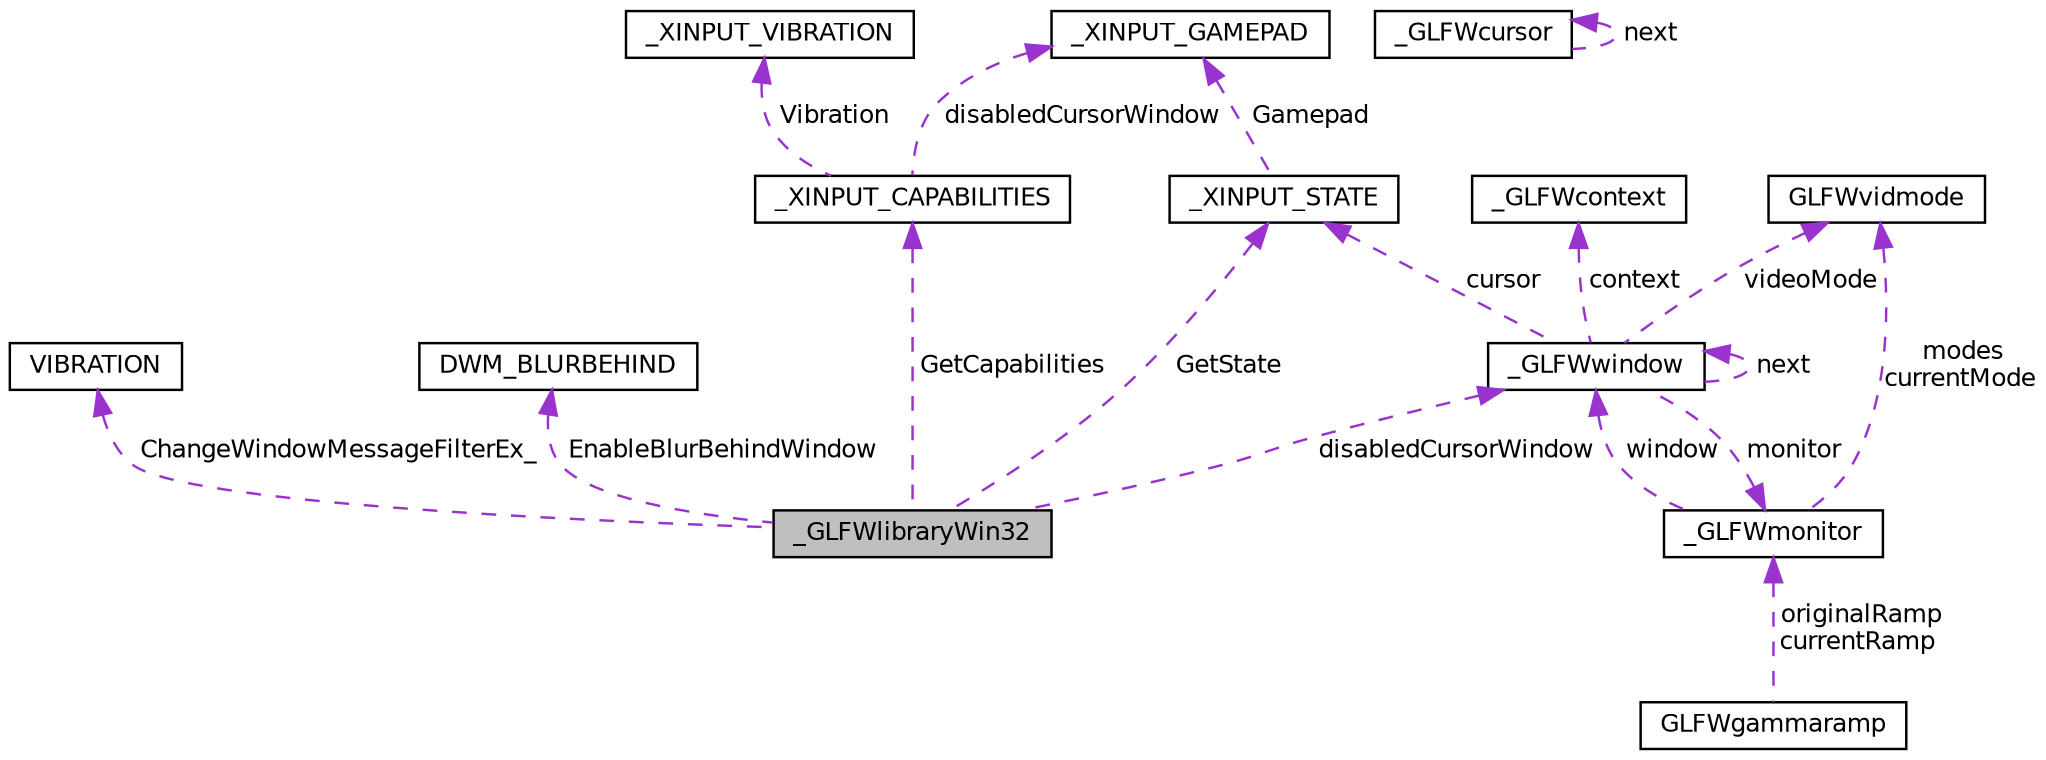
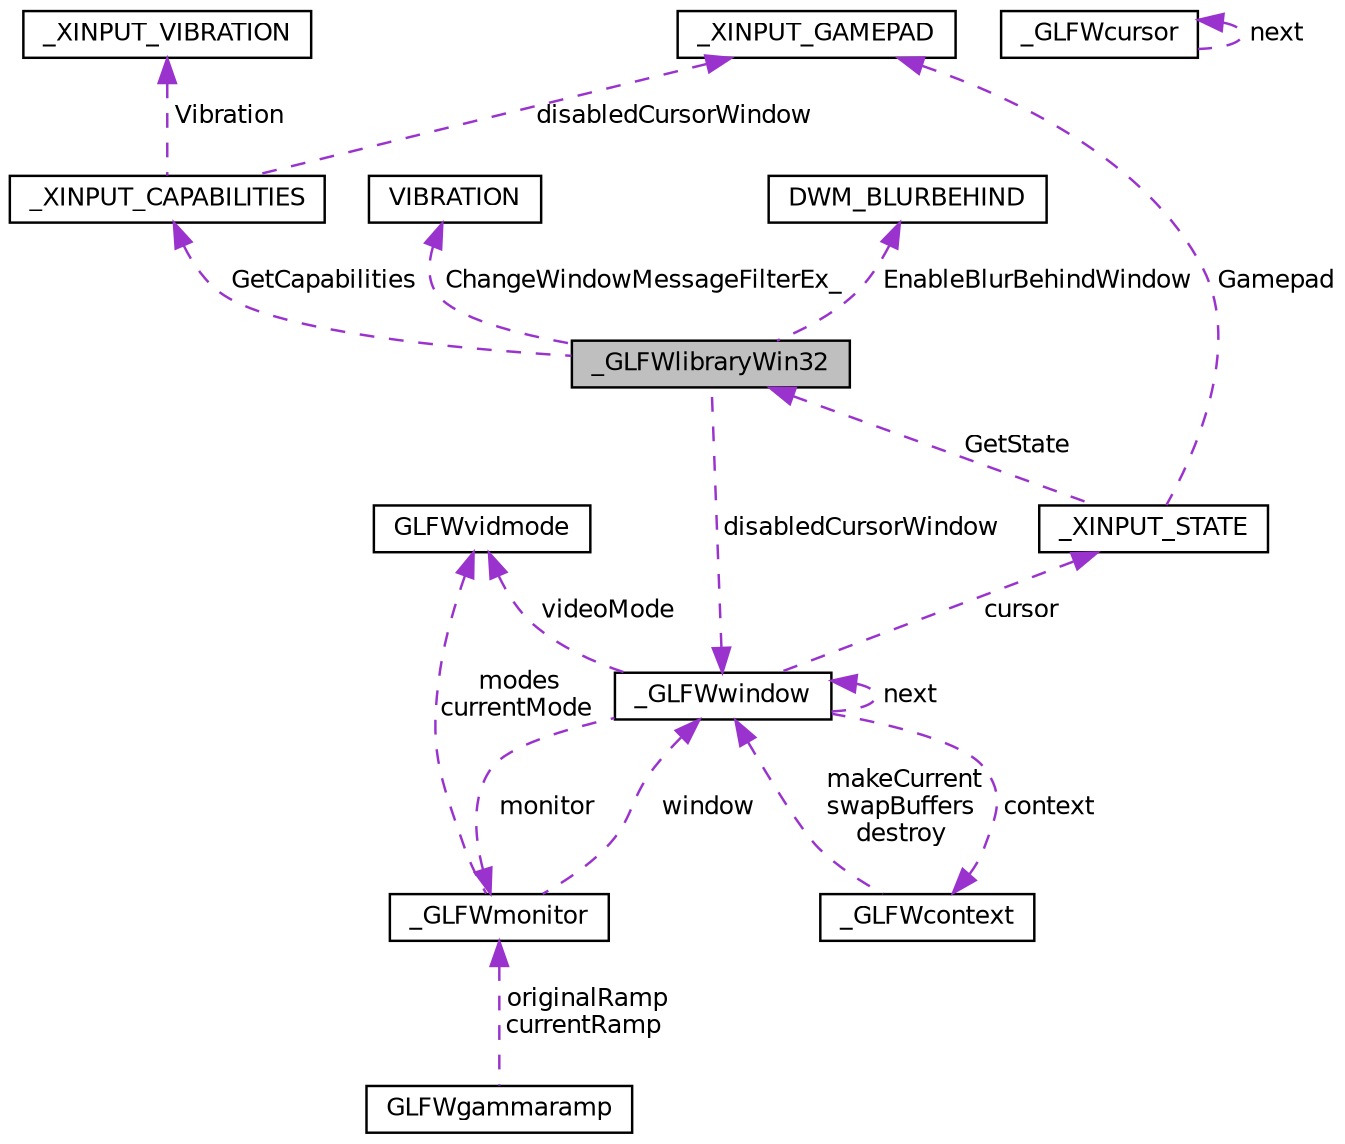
(1116, 394) -> (944, 451)
none -> (803, 829)
